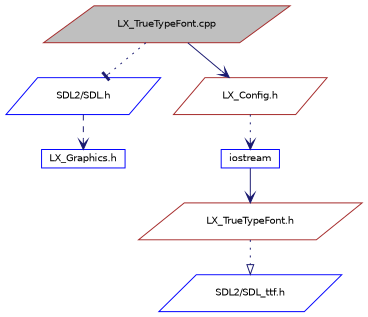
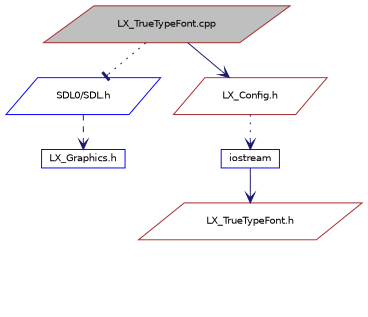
(83, 96) -> (83, 96)
(250, 293) -> none
